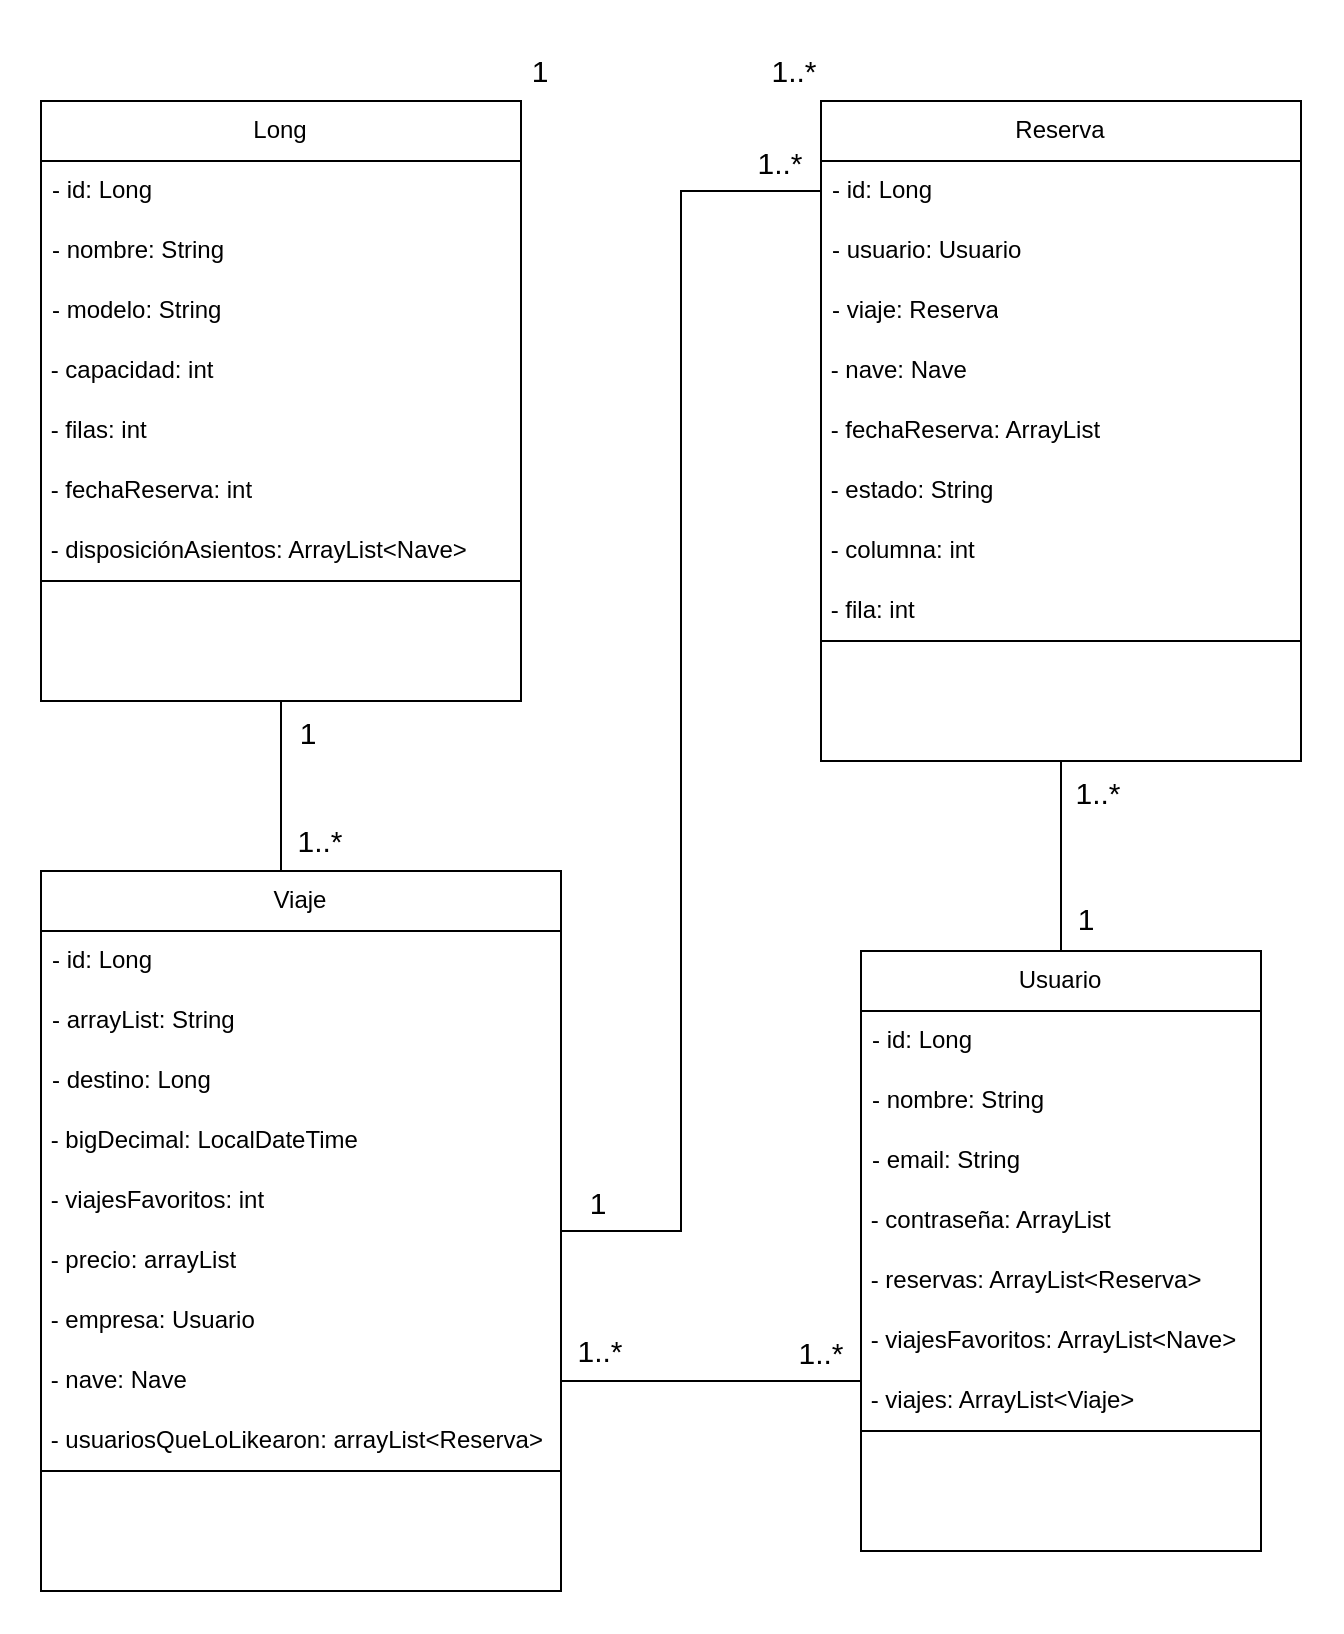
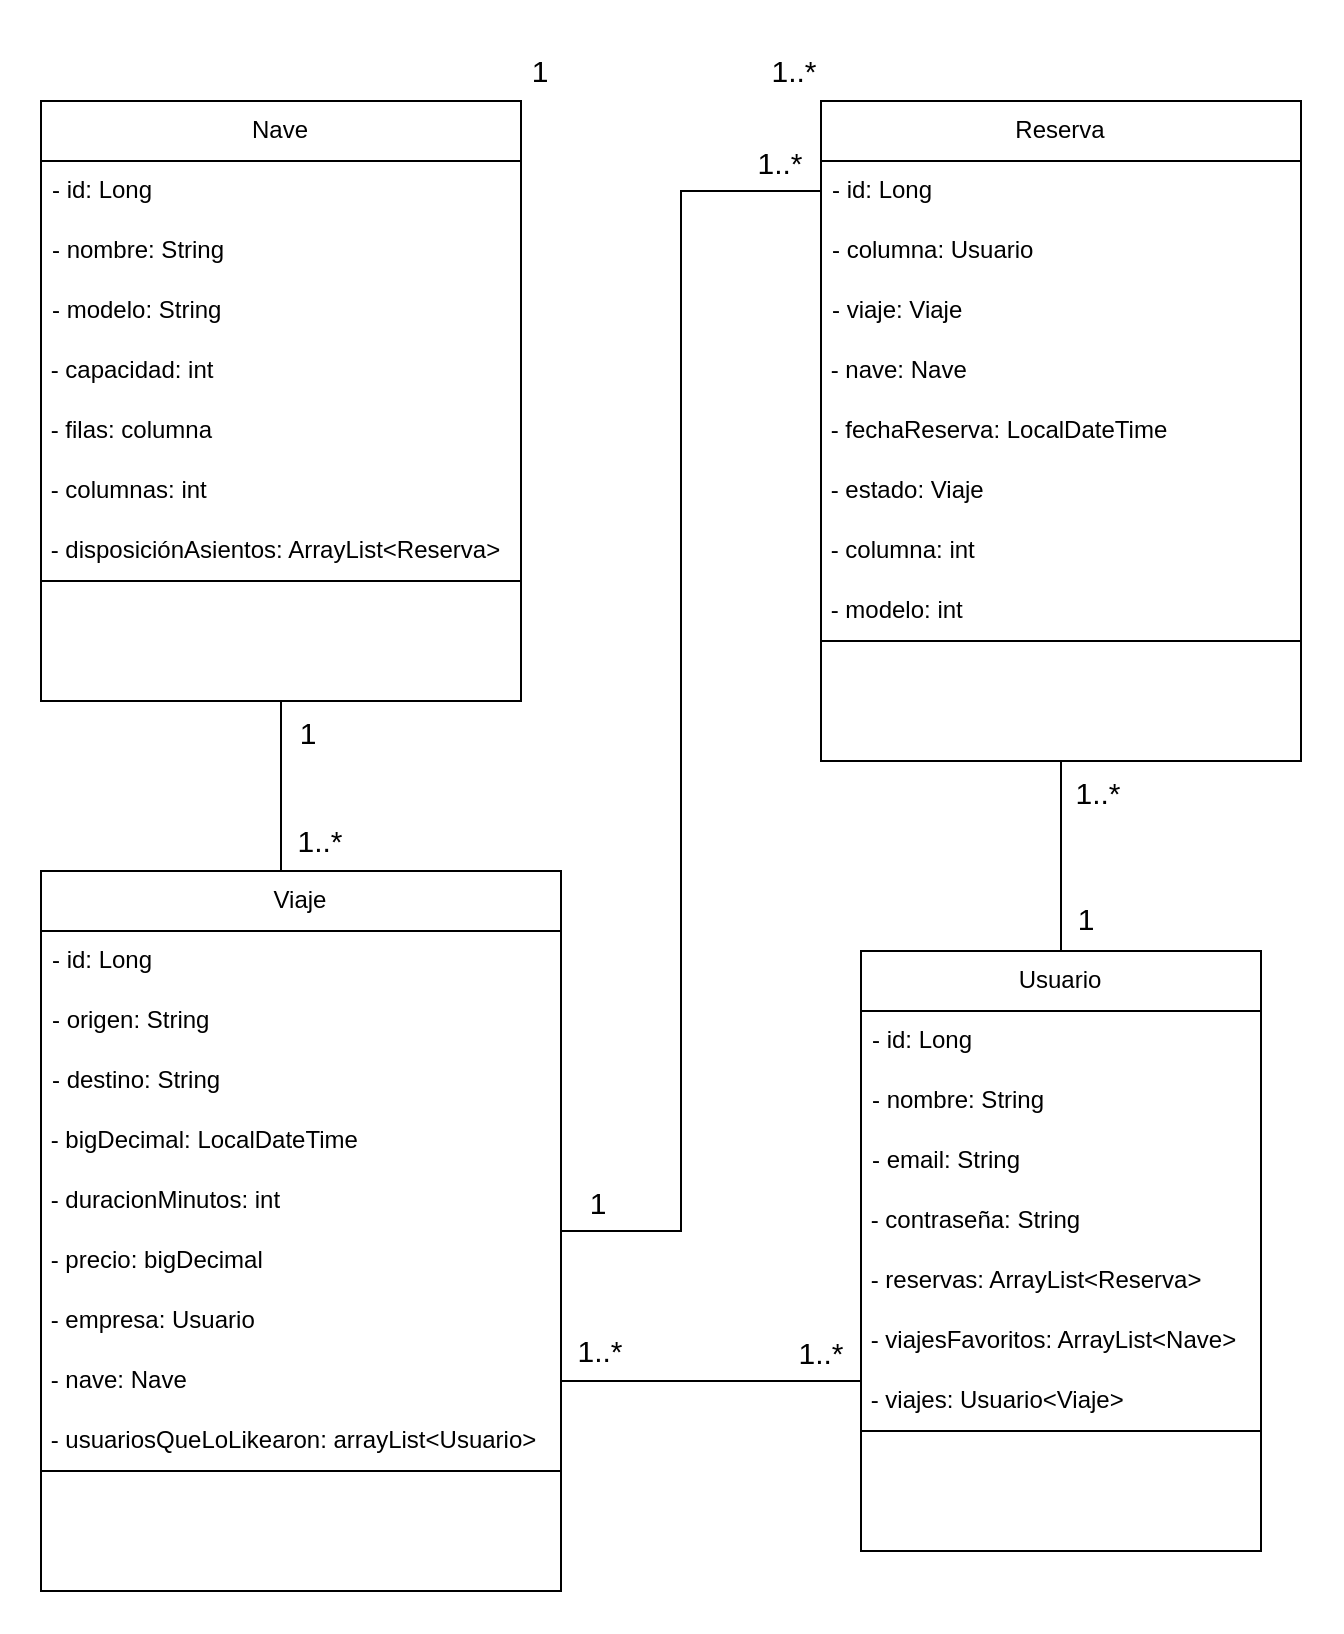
(281, 131) -> (281, 131)
(938, 251) -> (938, 251)
(928, 311) -> (911, 311)
(107, 431) -> (134, 431)
(981, 431) -> (1004, 431)
(160, 491) -> (130, 491)
(920, 491) -> (913, 491)
(275, 551) -> (283, 551)
(880, 611) -> (897, 611)
(165, 1021) -> (145, 1021)
(141, 1081) -> (152, 1081)
(174, 1201) -> (174, 1201)
(1007, 1221) -> (987, 1221)
(157, 1261) -> (158, 1261)
(1021, 1401) -> (1008, 1401)
(303, 1441) -> (303, 1441)
